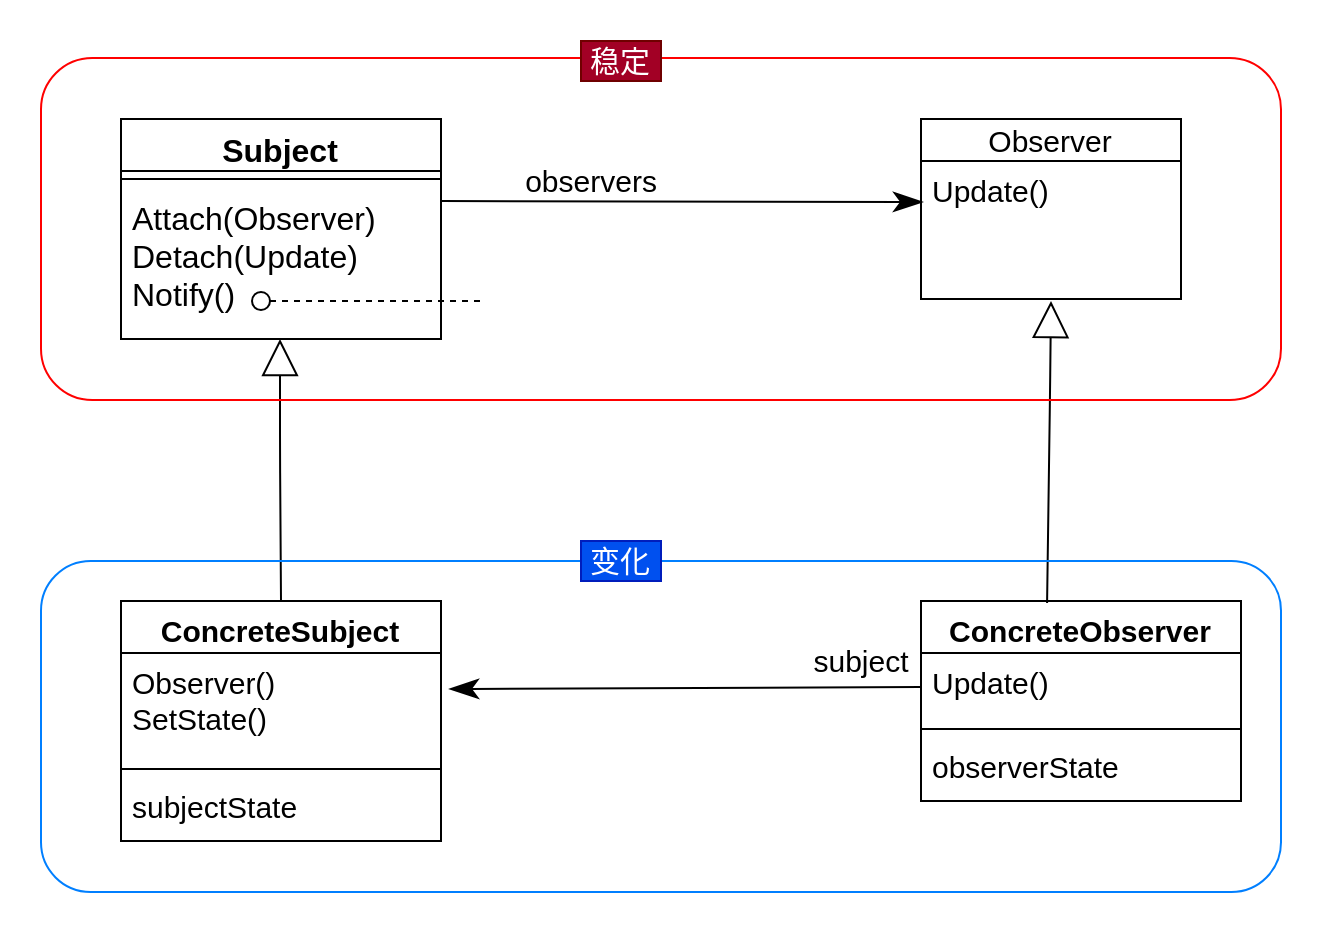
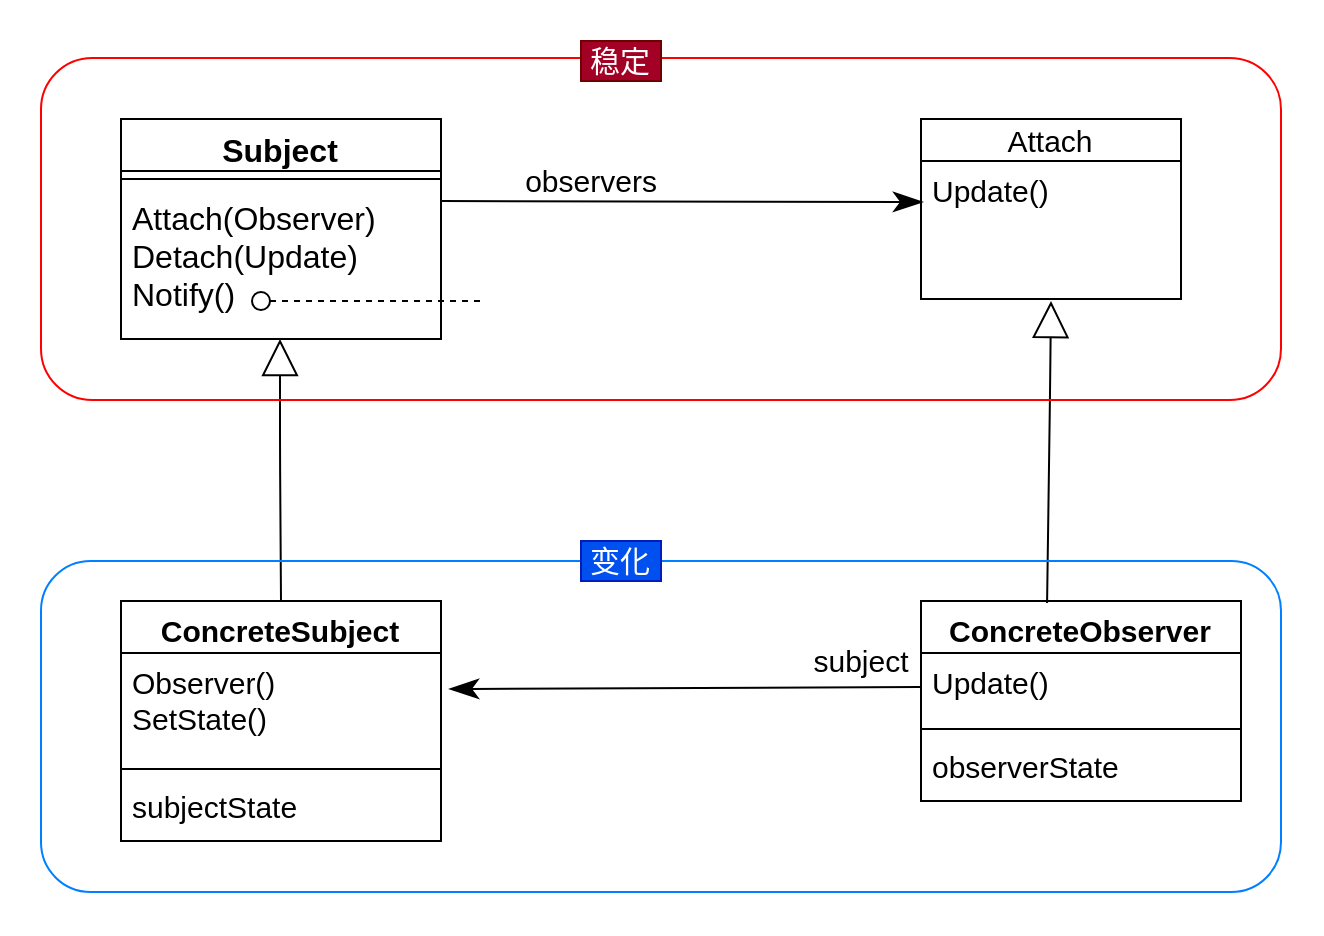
(1050, 142) -> (1050, 142)
